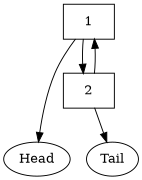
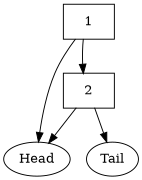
(95, 61) -> (65, 122)
